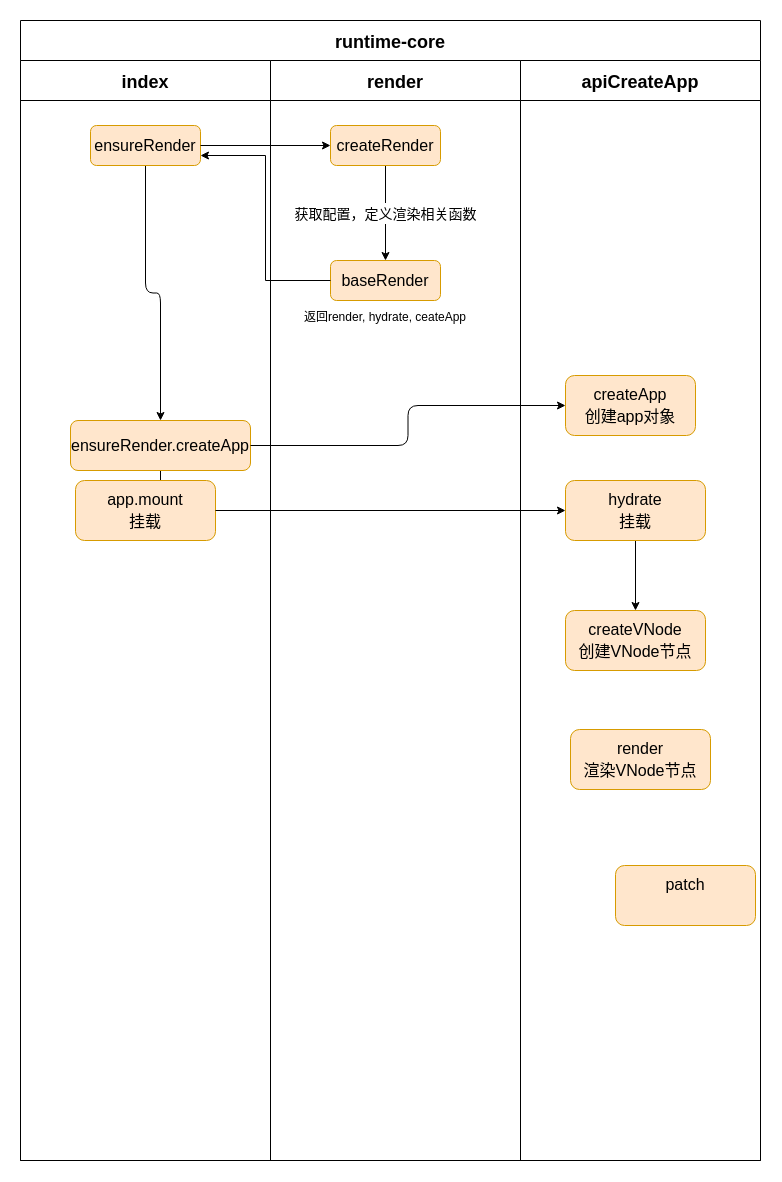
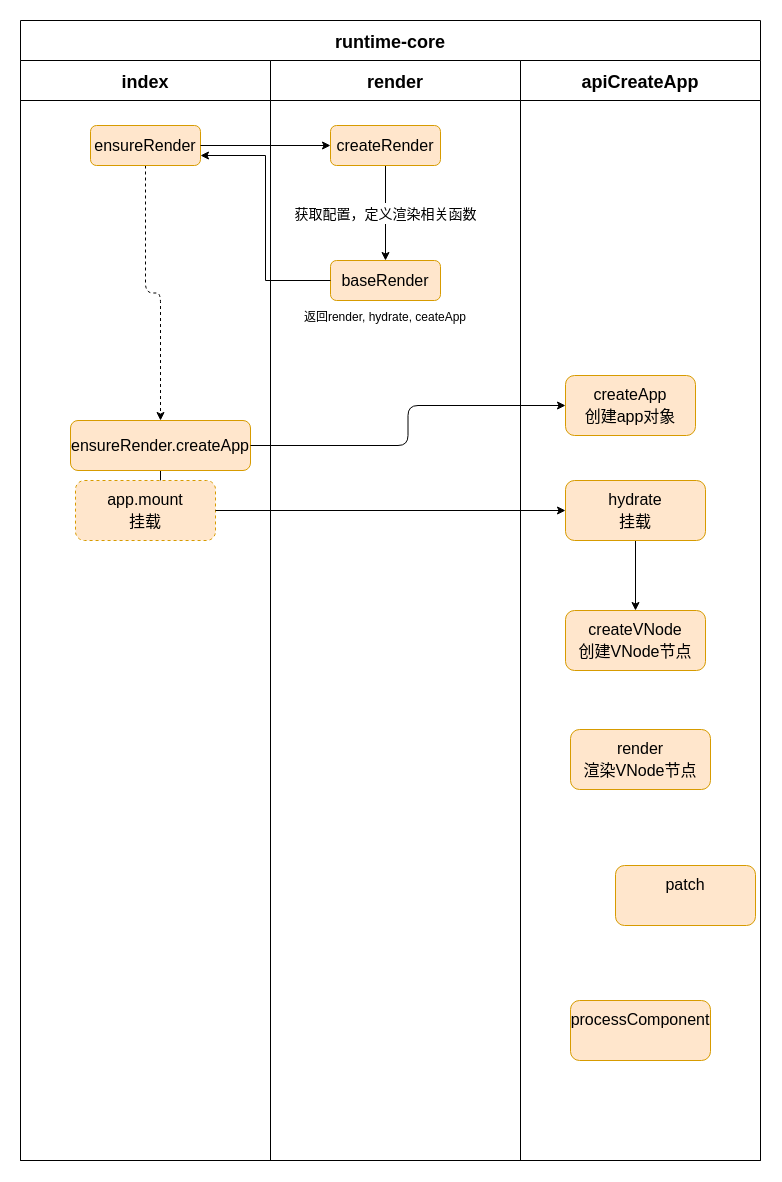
(150, 293) -> (150, 293)
(146, 511) -> (146, 511)
none -> (641, 1031)
